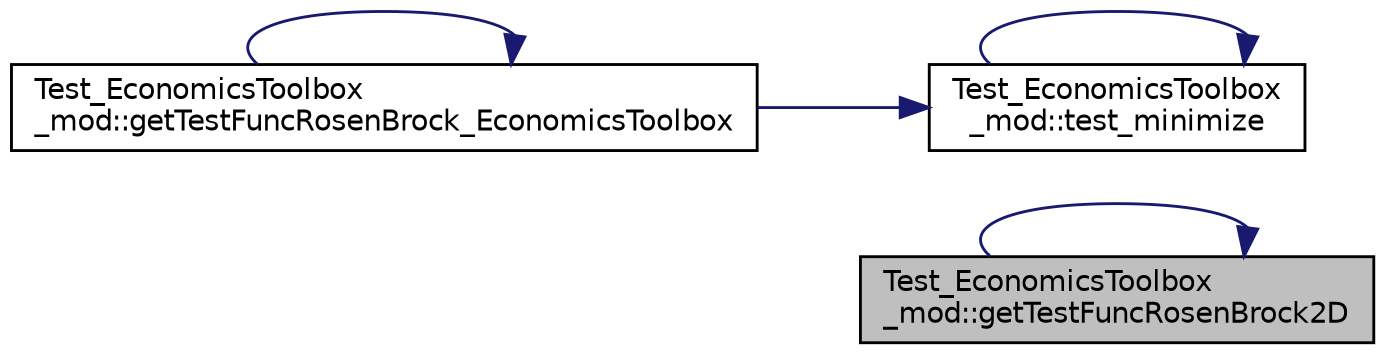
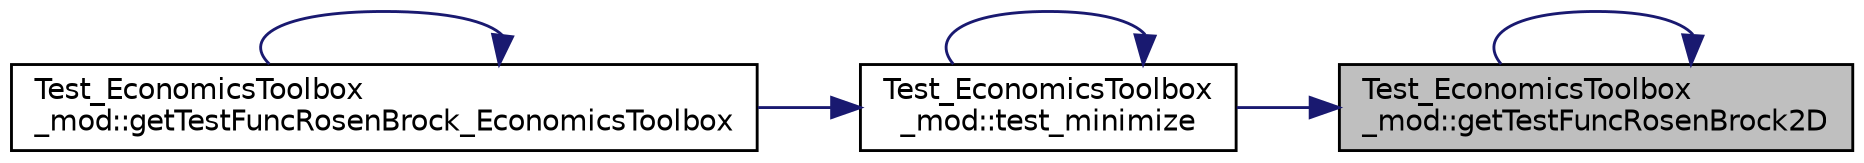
none -> (1273, 108)
